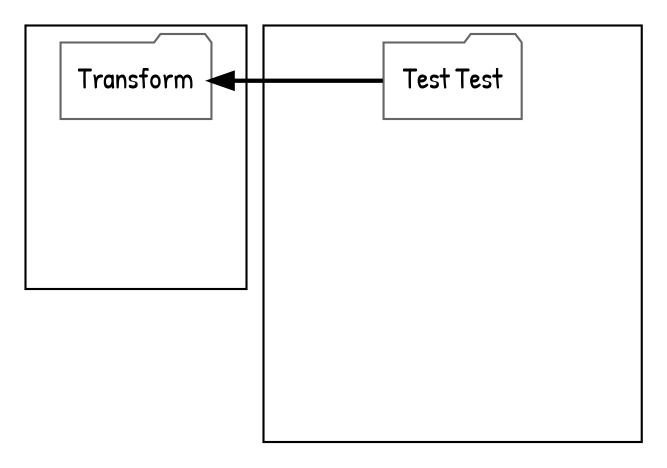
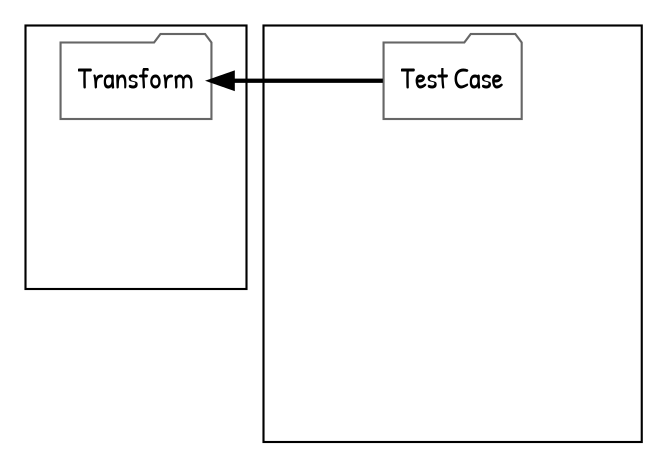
(453, 81) -> (453, 81)
